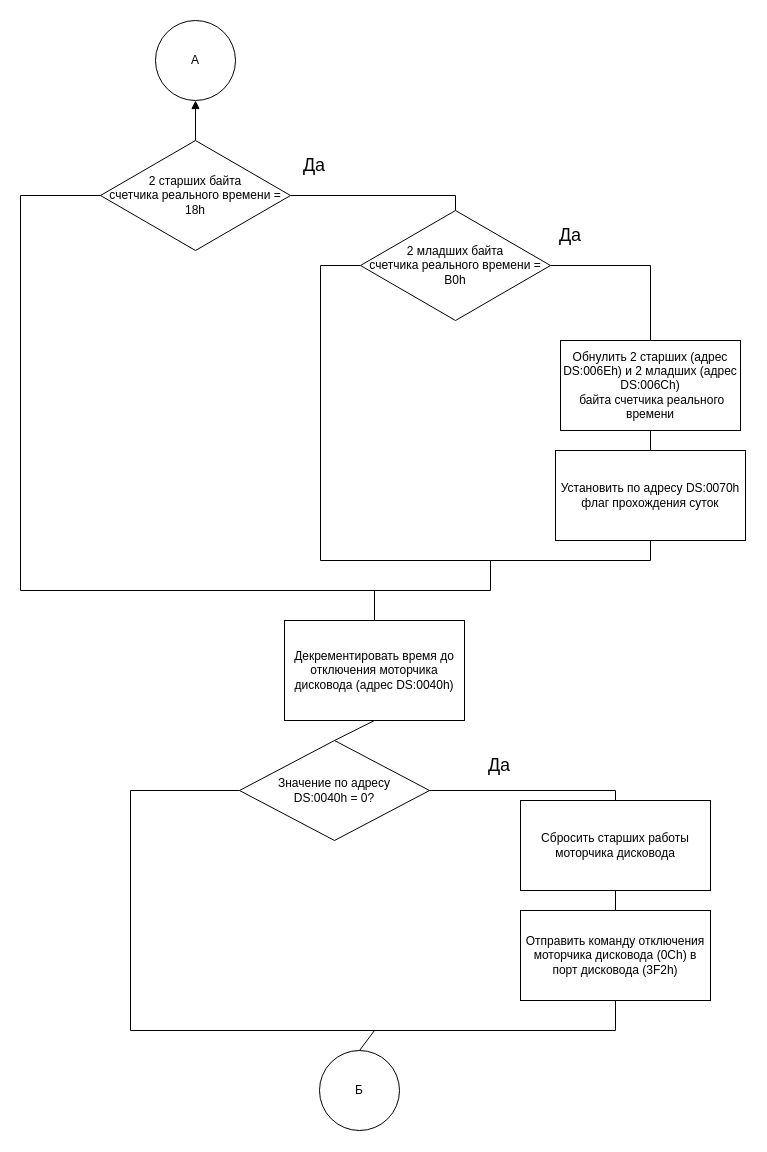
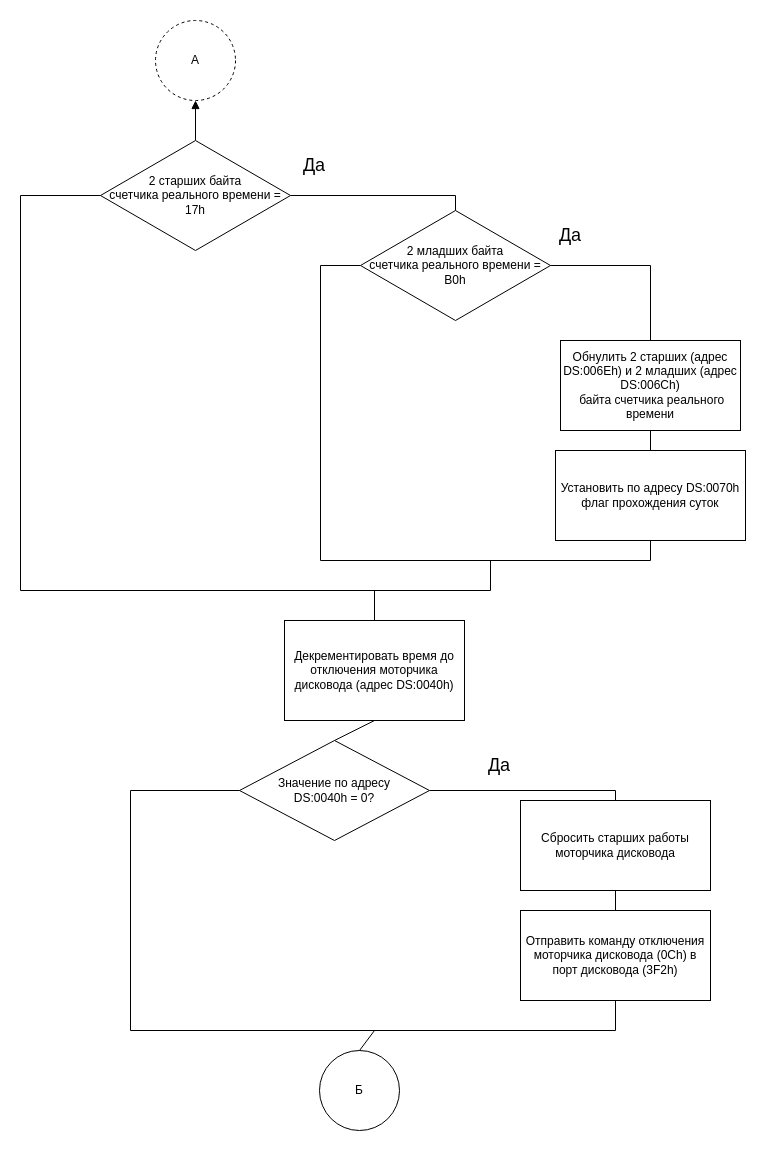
(196, 61) -> (196, 61)
(196, 196) -> (196, 196)
